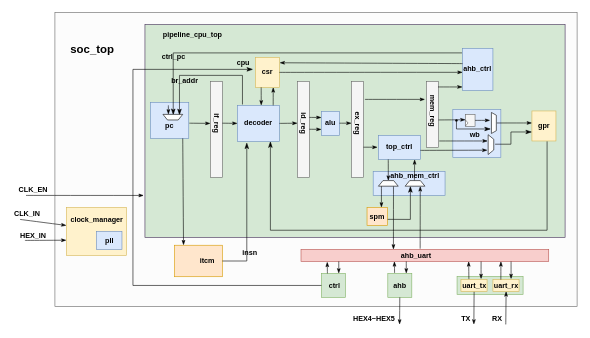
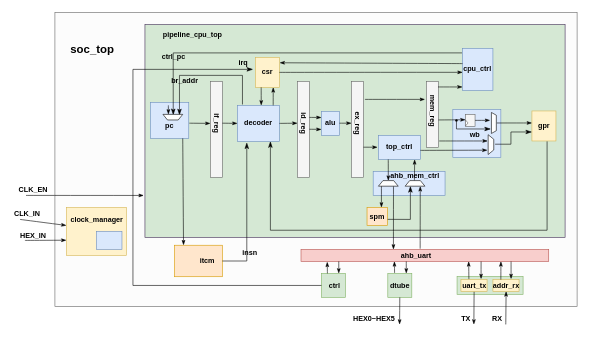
(243, 63) -> (243, 63)
(477, 69) -> (477, 69)
(109, 240) -> none
(400, 285) -> (400, 285)
(506, 285) -> (506, 285)
(374, 318) -> (374, 318)
